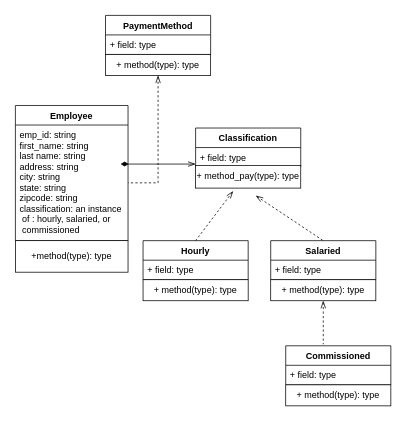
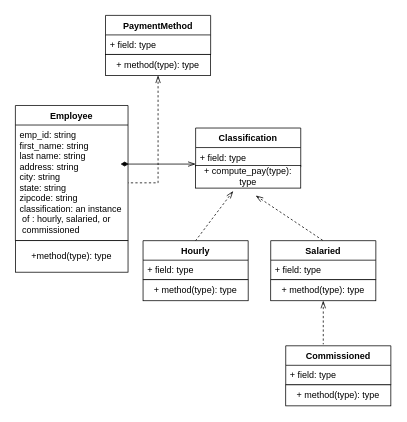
(248, 177) -> (248, 177)
